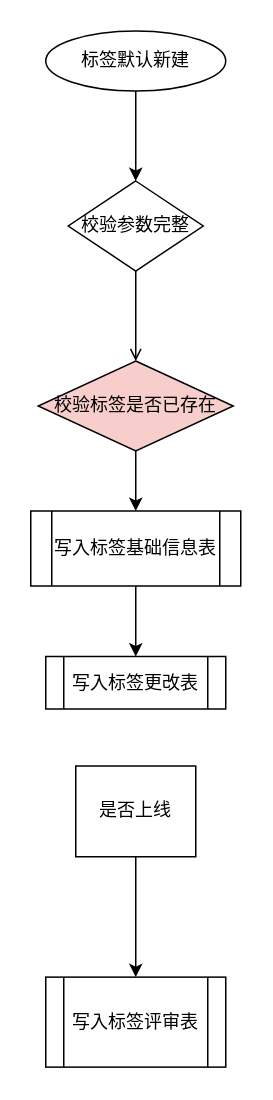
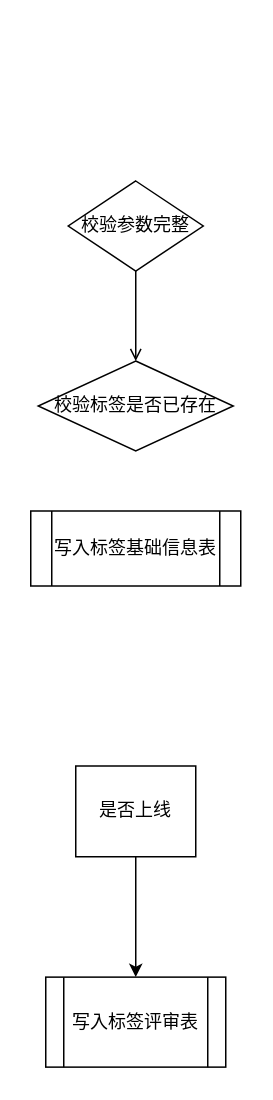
(136, 61) -> none
(136, 131) -> none
(136, 406) -> (136, 406)
(136, 476) -> none
(136, 616) -> none
(136, 683) -> none
